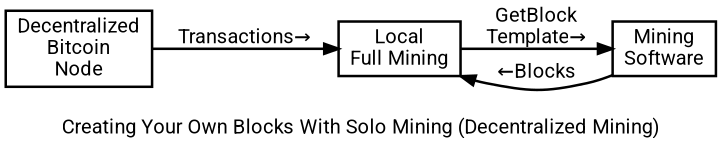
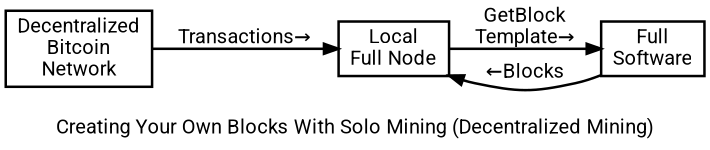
(79, 49) -> (79, 49)
(400, 49) -> (394, 49)
(664, 49) -> (653, 49)
